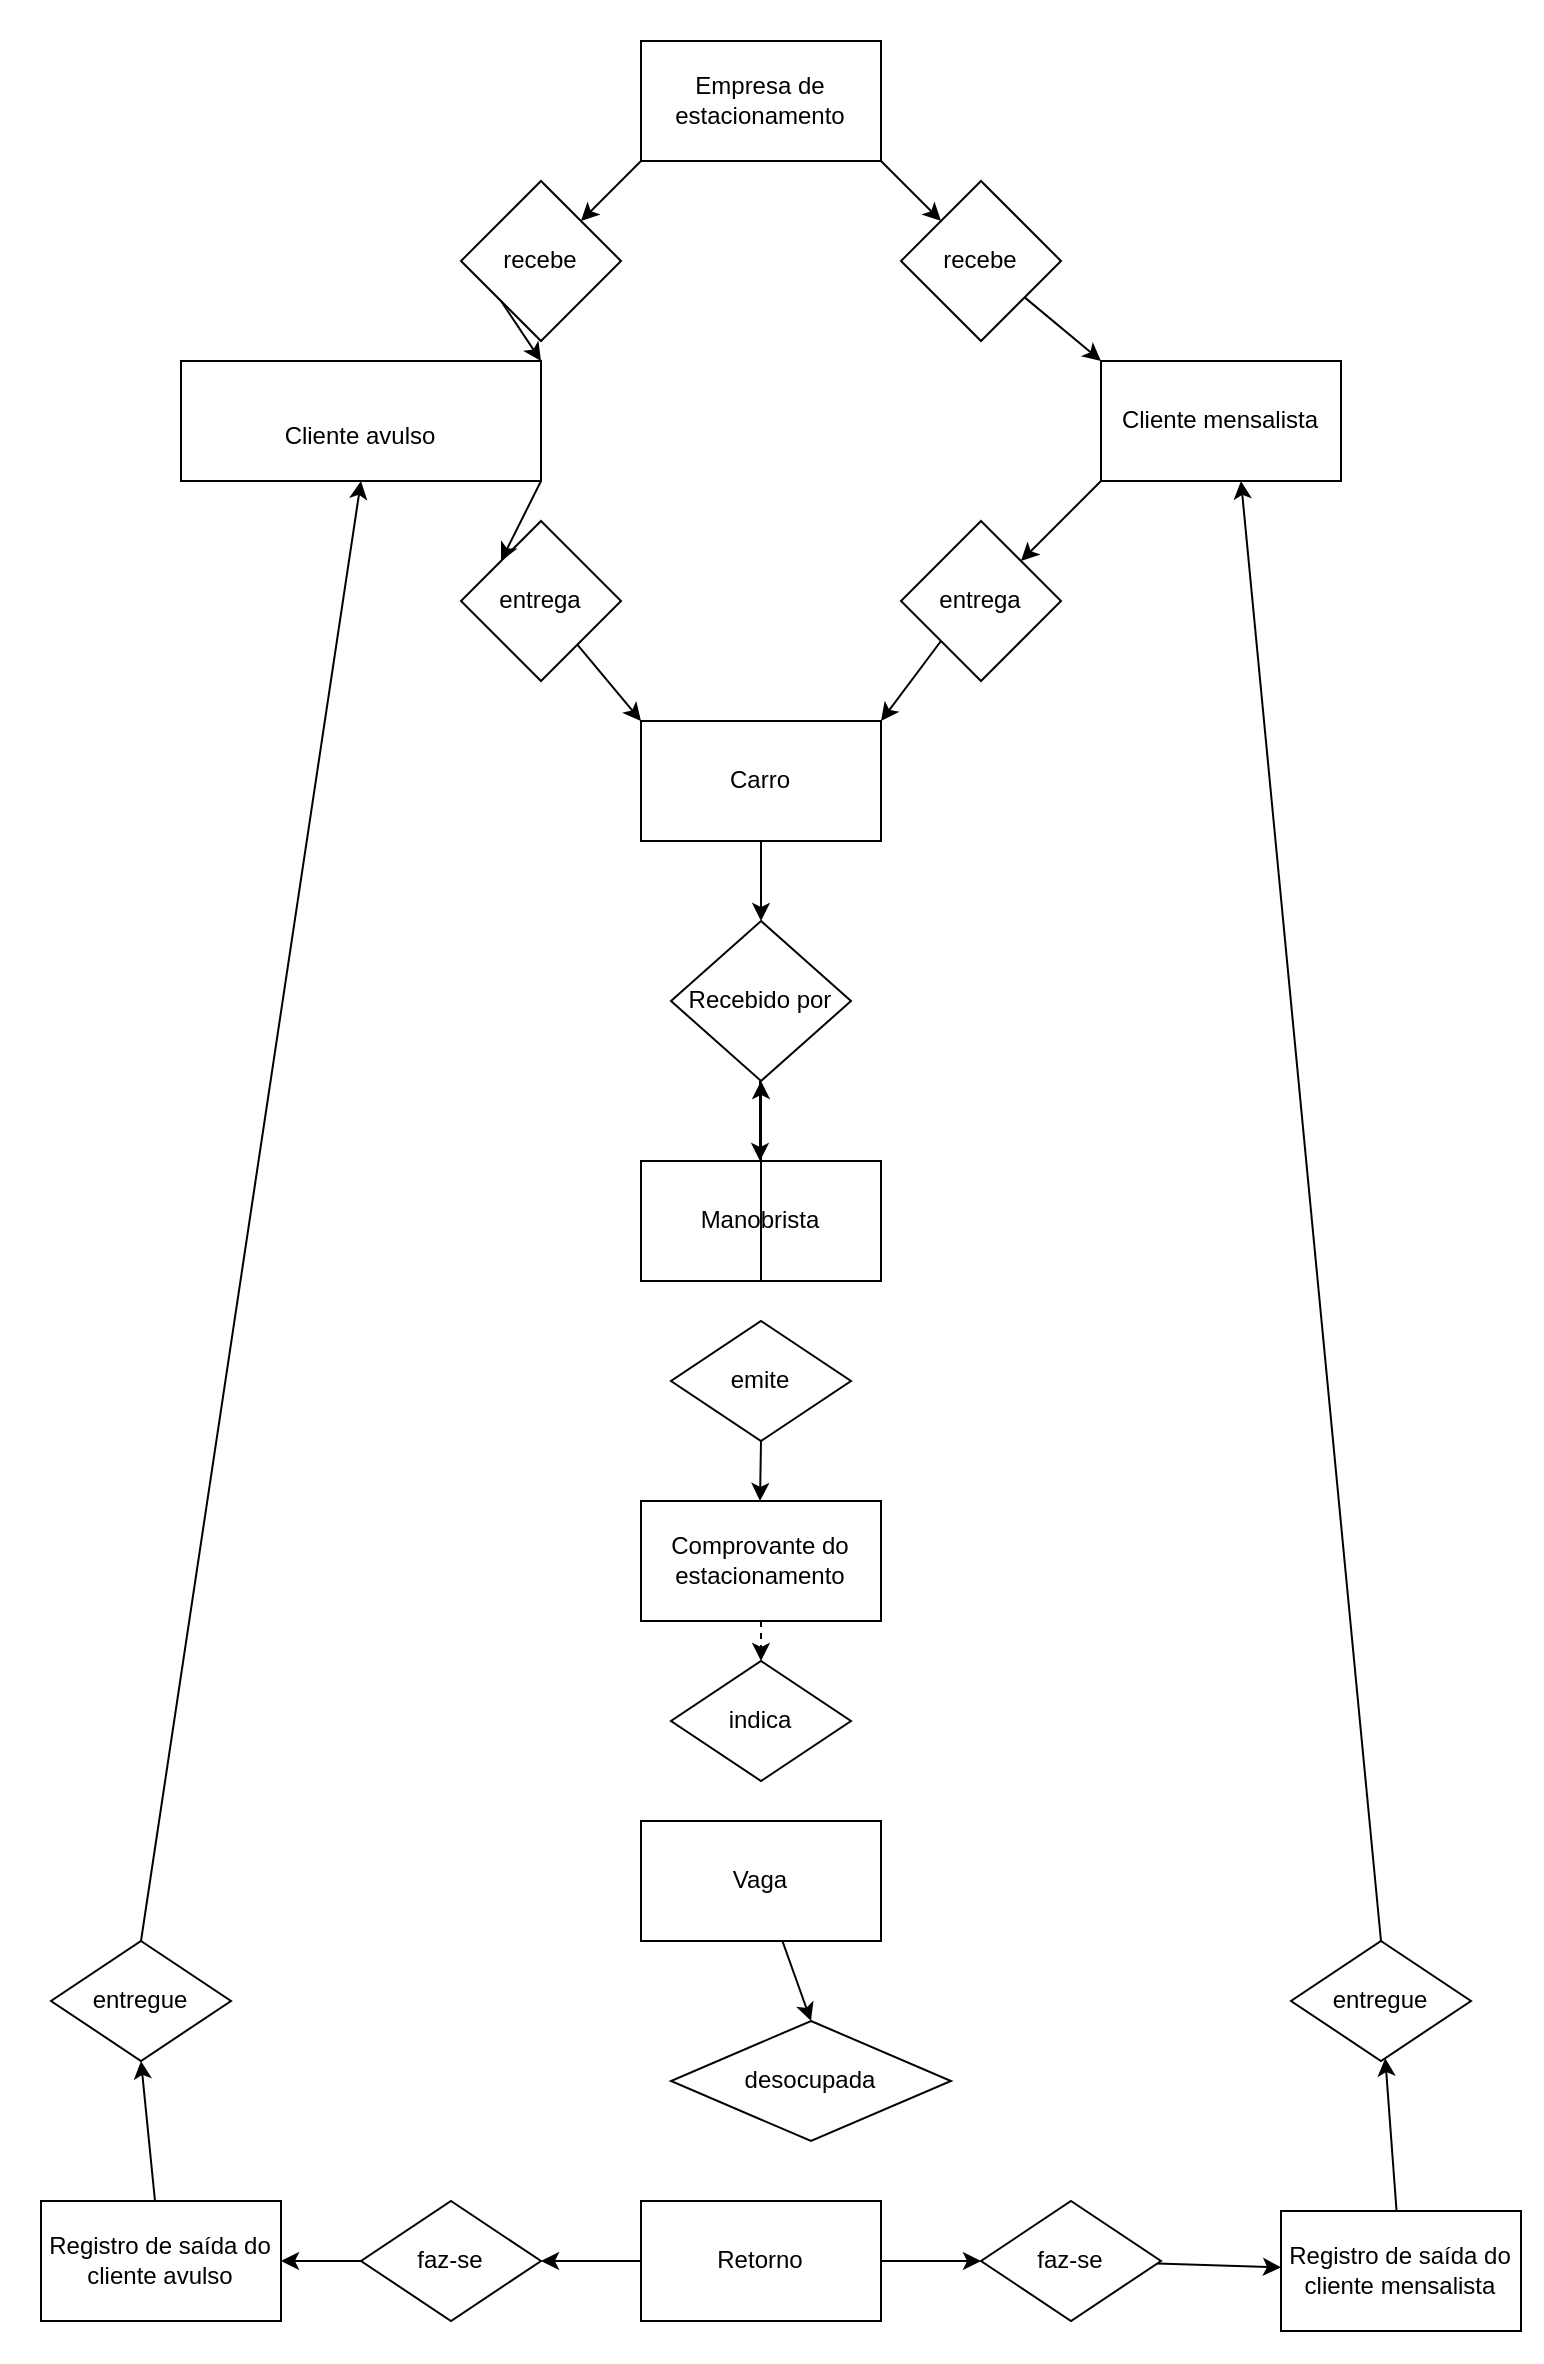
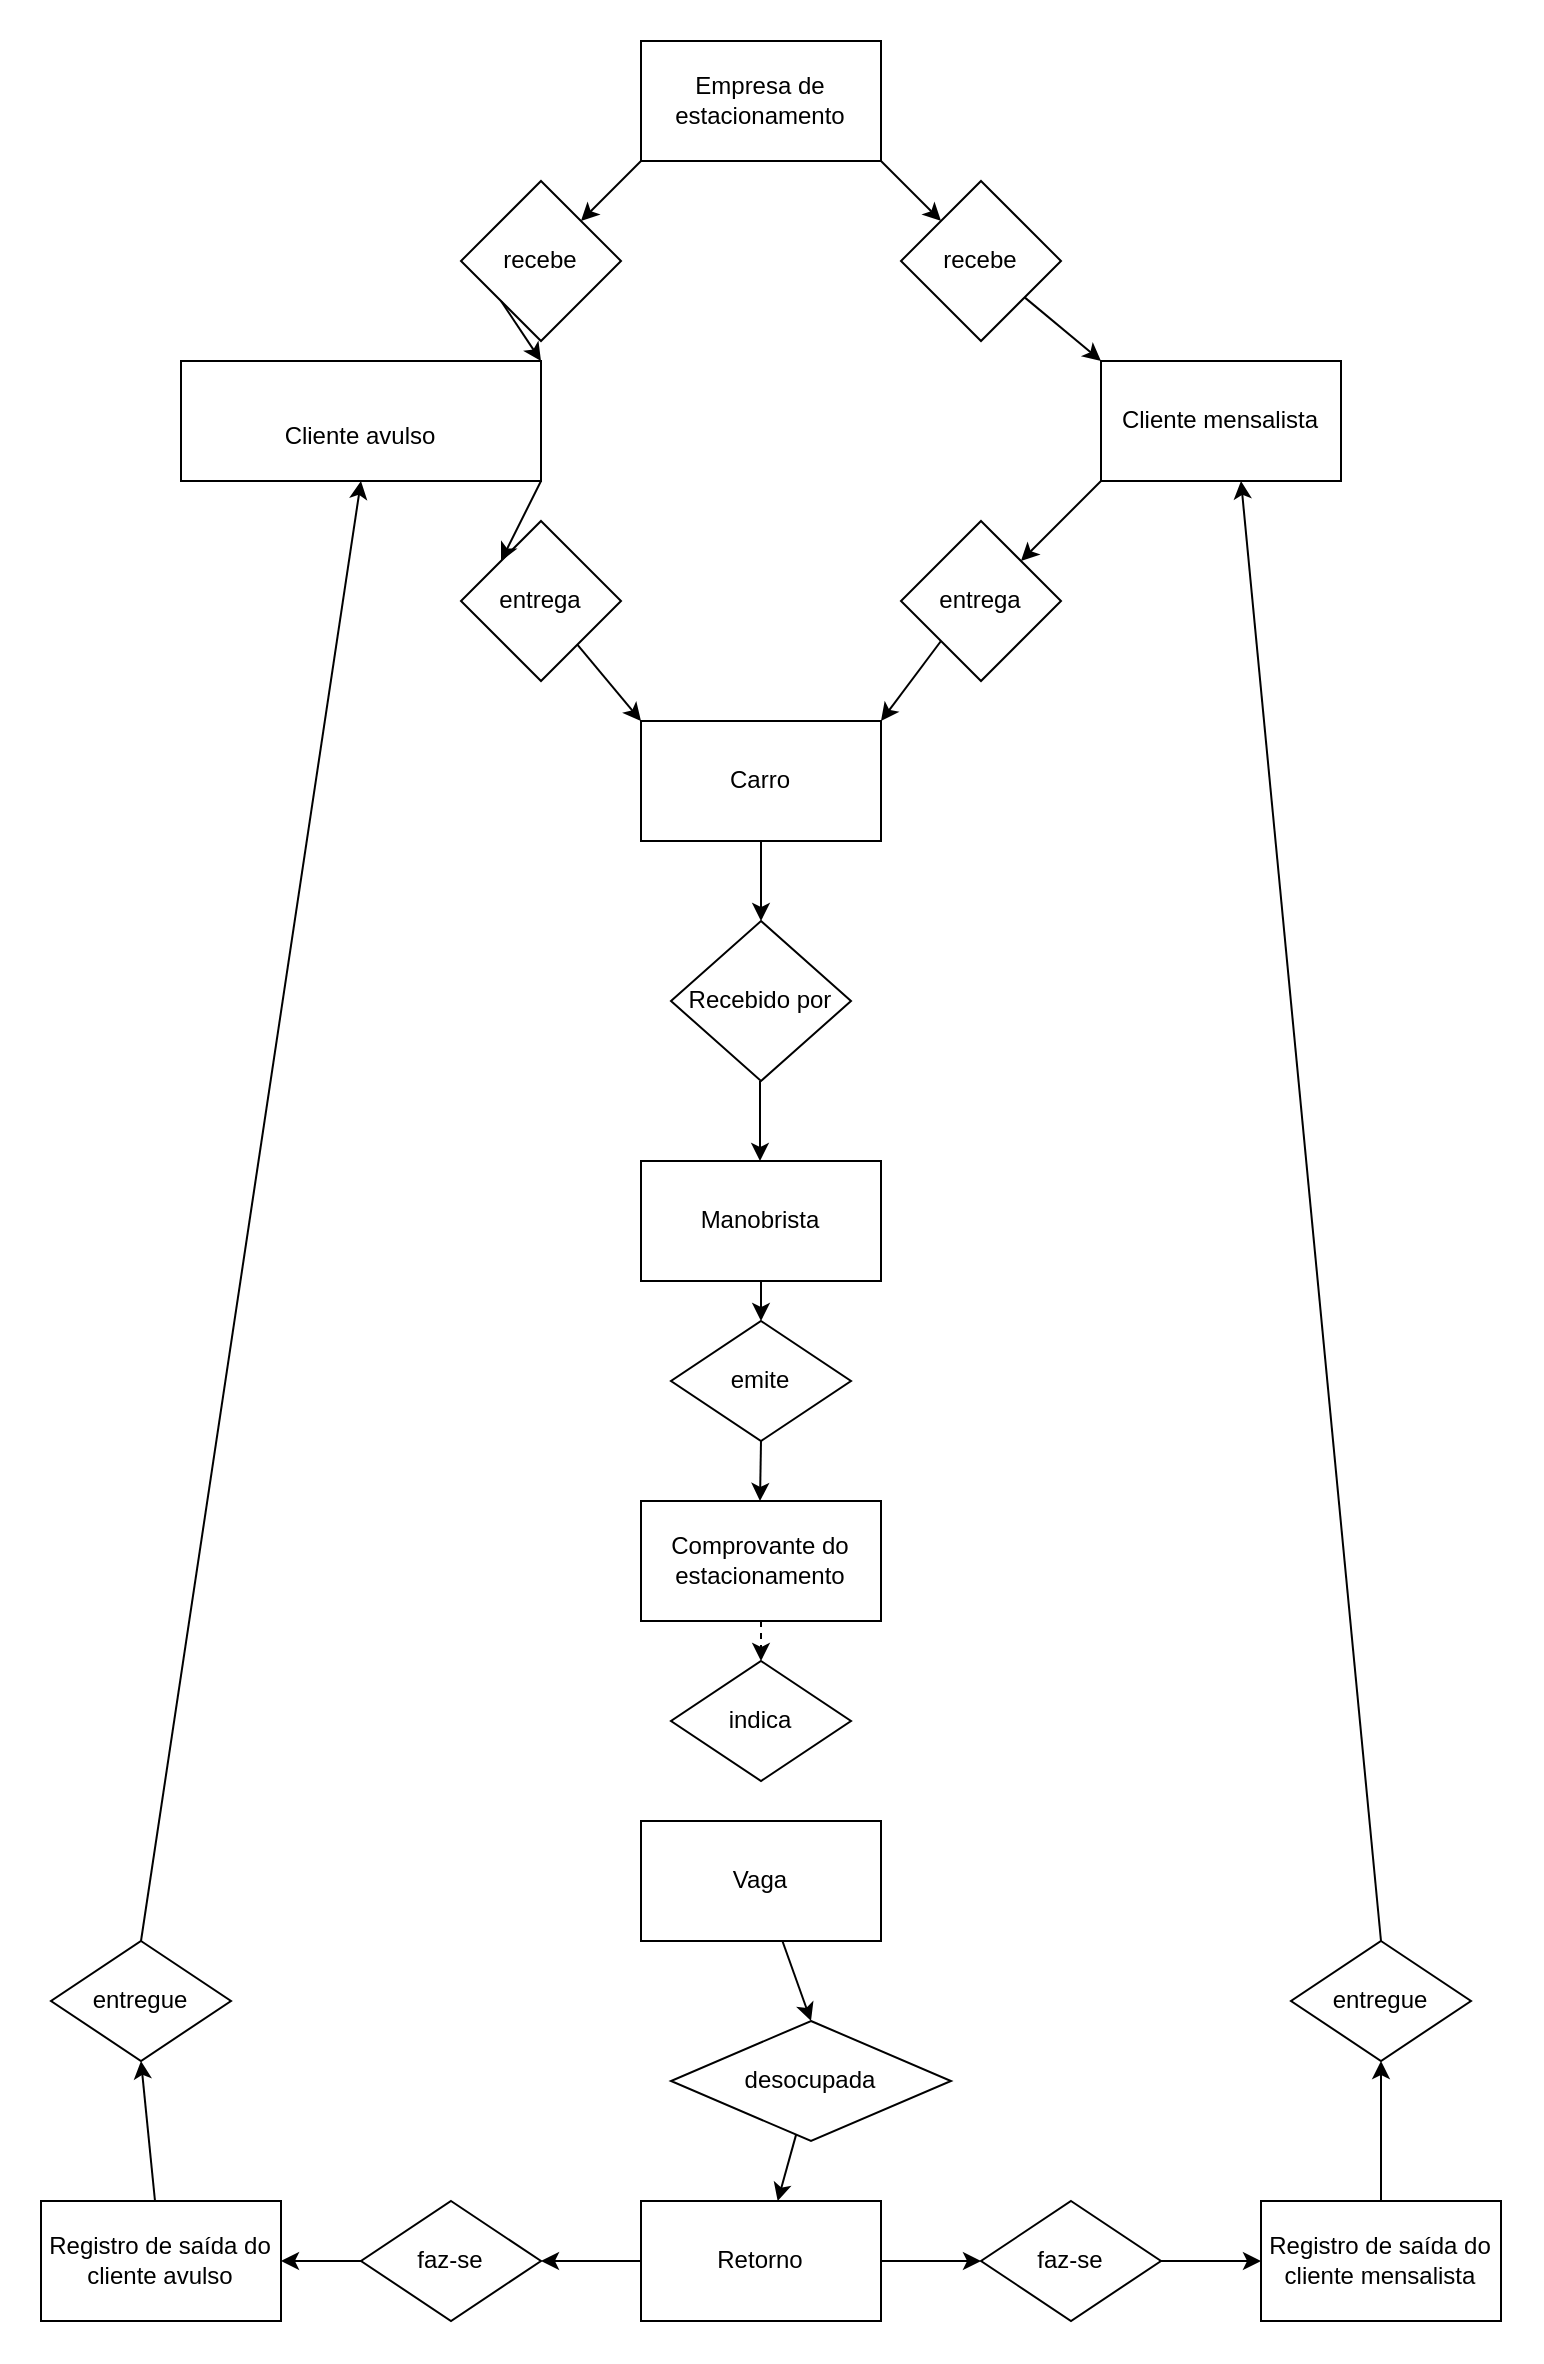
(761, 1219) -> (761, 1294)
none -> (789, 2162)
(1401, 2271) -> (1381, 2261)
